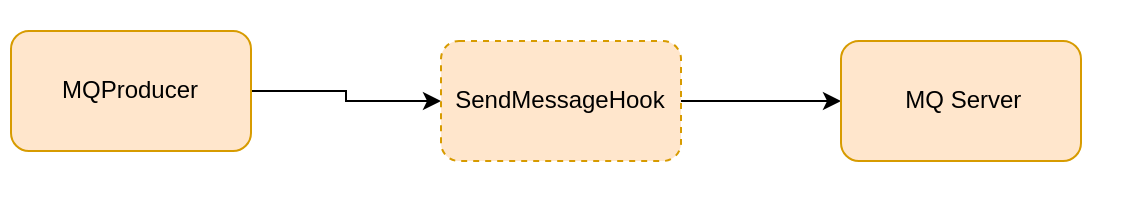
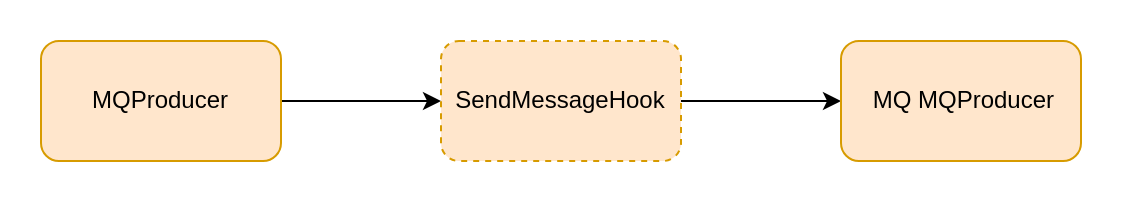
(131, 91) -> (161, 101)
(961, 101) -> (961, 101)
